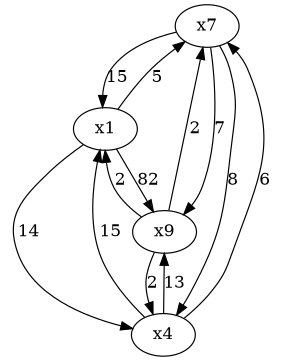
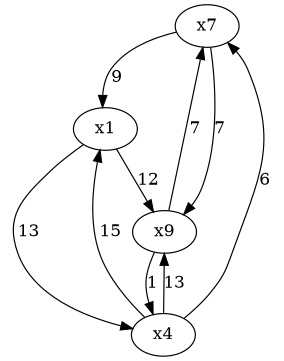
(144, 77) -> none
(117, 78) -> (117, 78)
(195, 129) -> (195, 129)
(228, 178) -> none
(149, 180) -> (149, 180)
(118, 194) -> none
(29, 232) -> (29, 232)
(153, 283) -> (153, 283)
